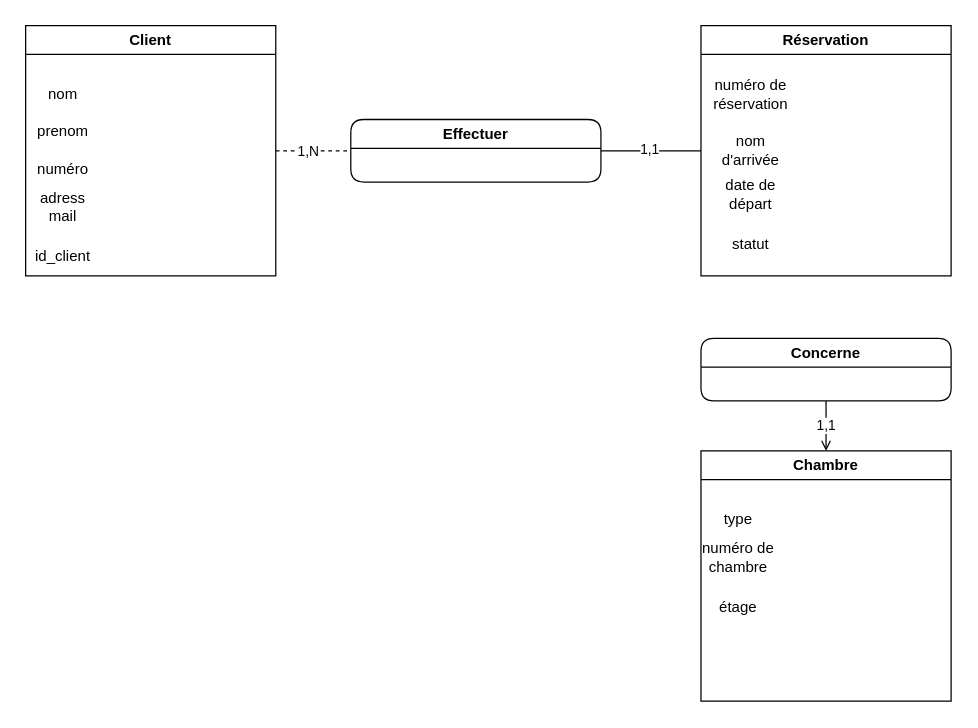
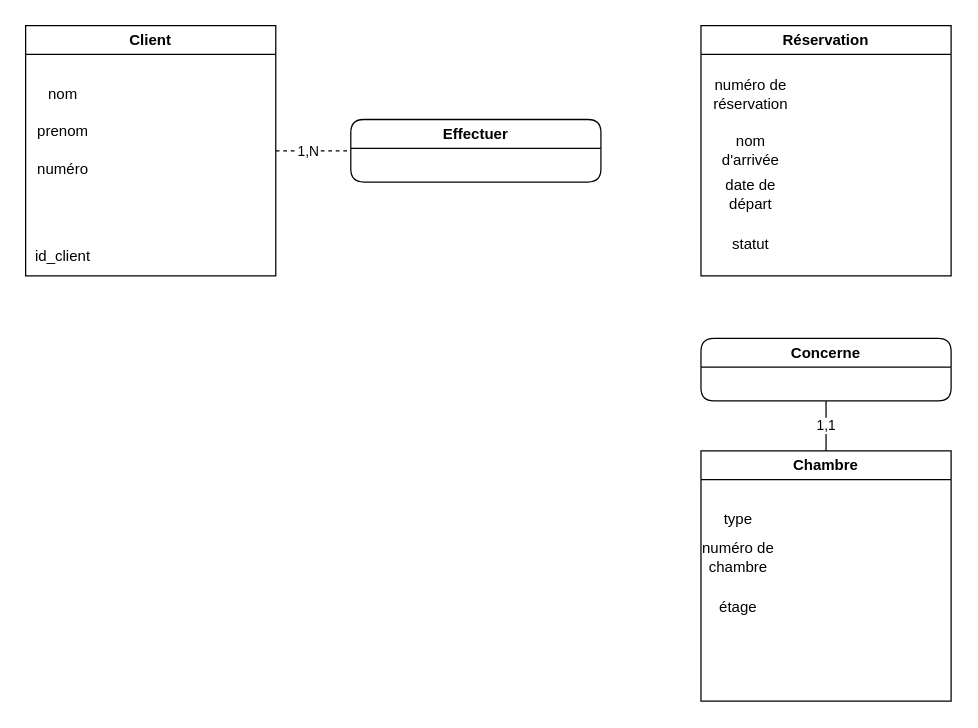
(650, 151) -> none
(63, 207) -> none
(826, 444) -> (826, 445)
